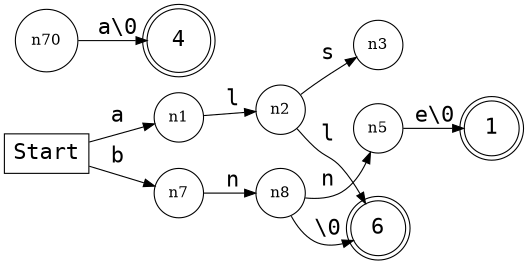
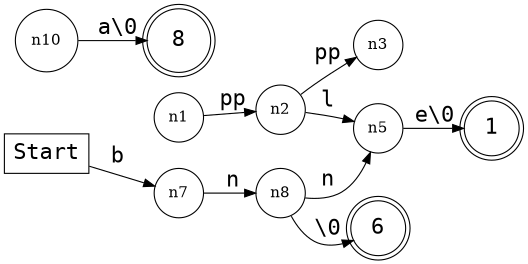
(47, 41) -> (47, 41)
(179, 41) -> (179, 41)
(328, 54) -> (328, 54)
(233, 100) -> (233, 100)
(116, 134) -> none
(331, 159) -> (324, 115)
